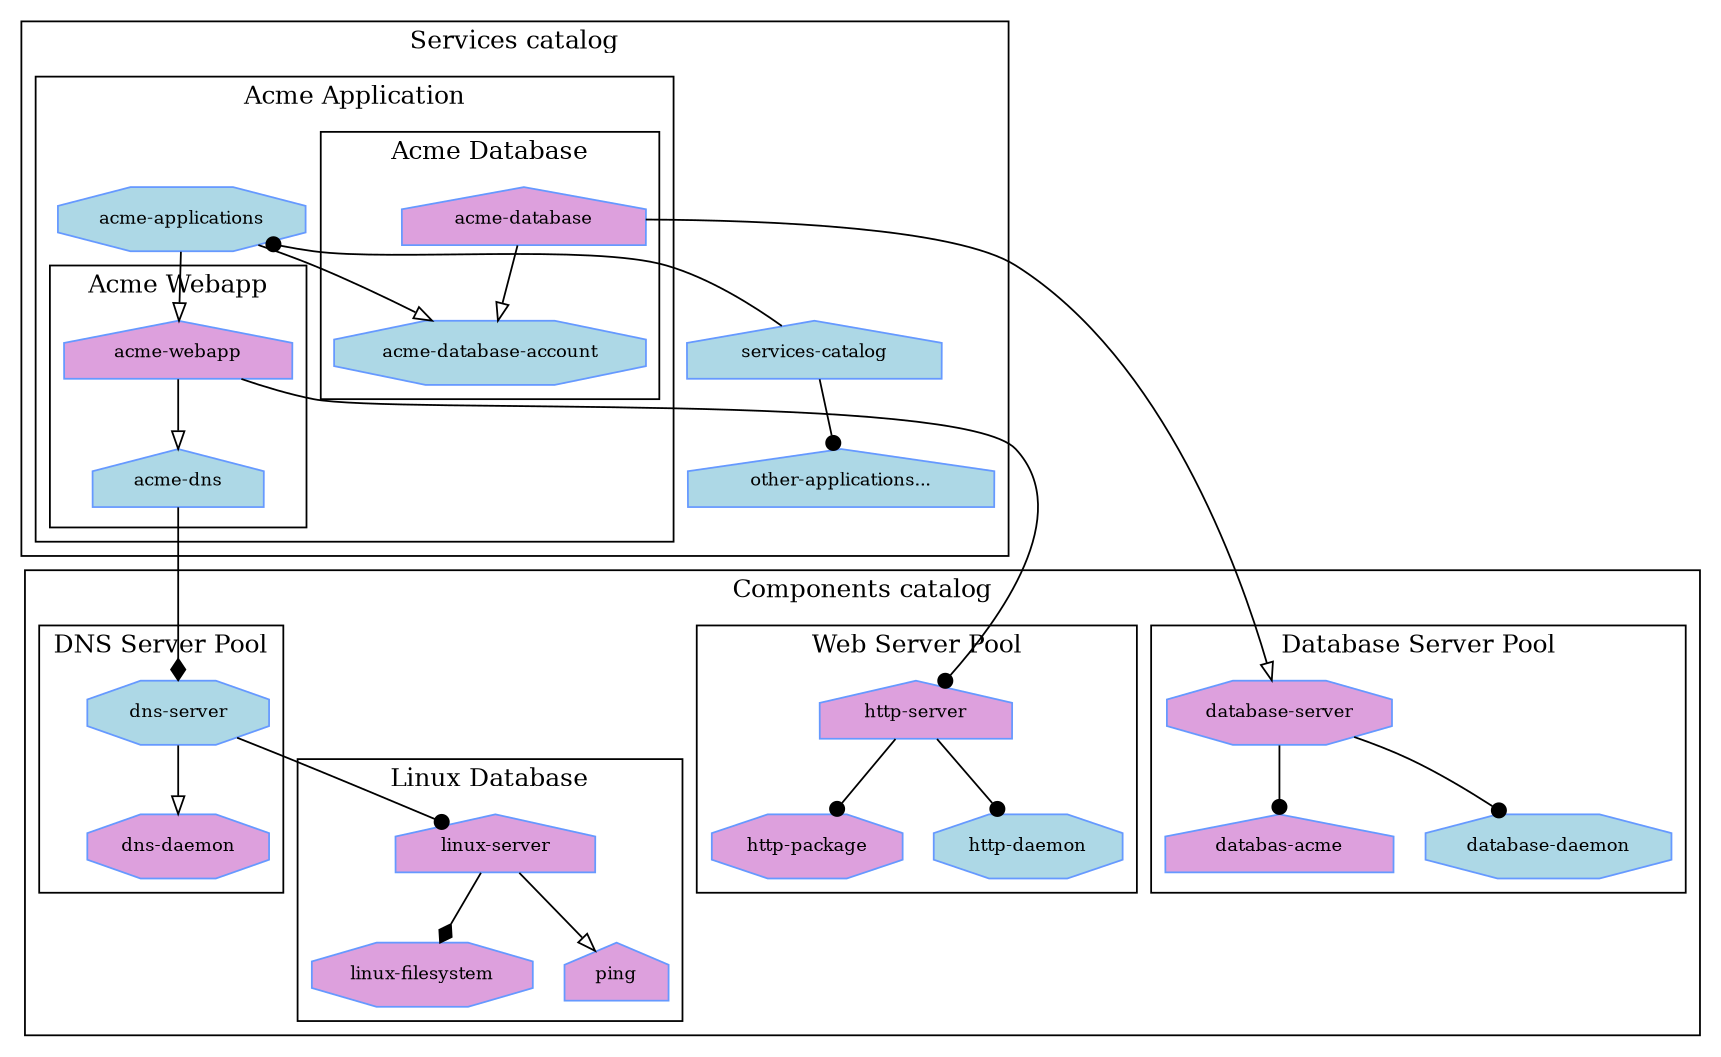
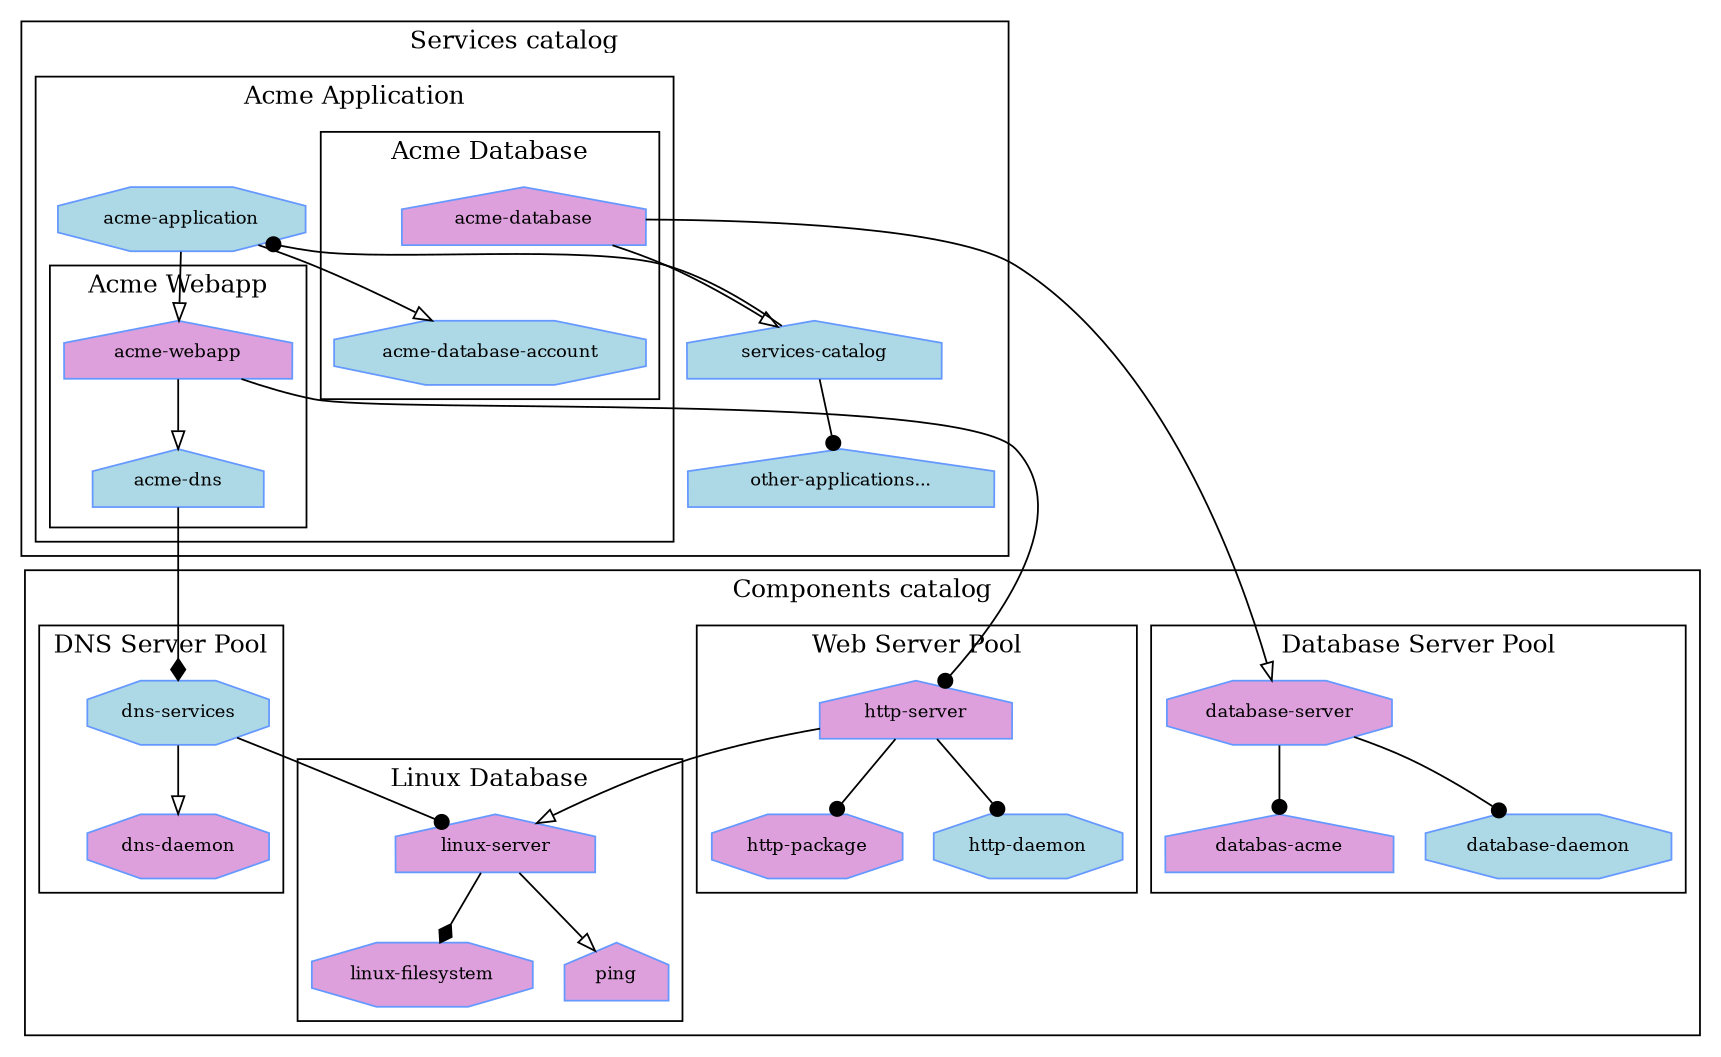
(182, 219) -> (182, 219)
(510, 274) -> (690, 276)
(178, 713) -> (178, 713)
none -> (710, 753)
